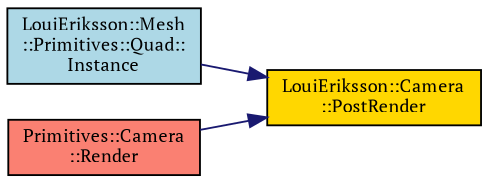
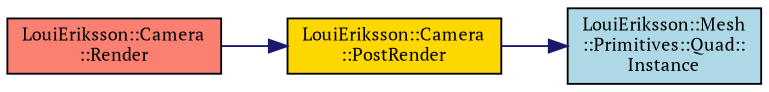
(225, 69) -> (525, 46)
(104, 147) -> (114, 46)
